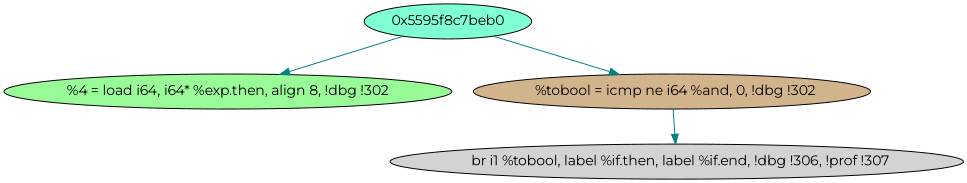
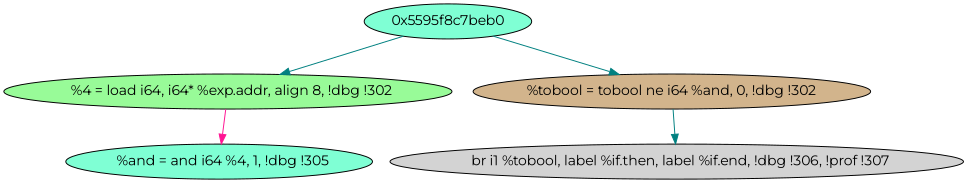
(228, 92) -> (228, 92)
(672, 92) -> (672, 92)
none -> (219, 162)
